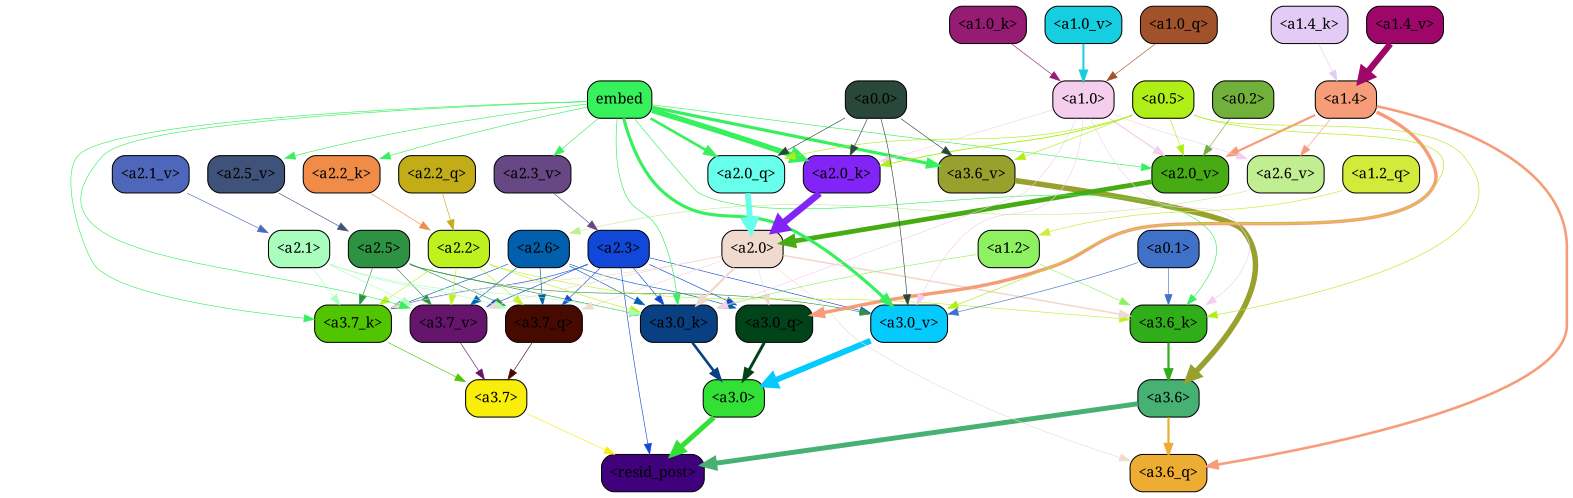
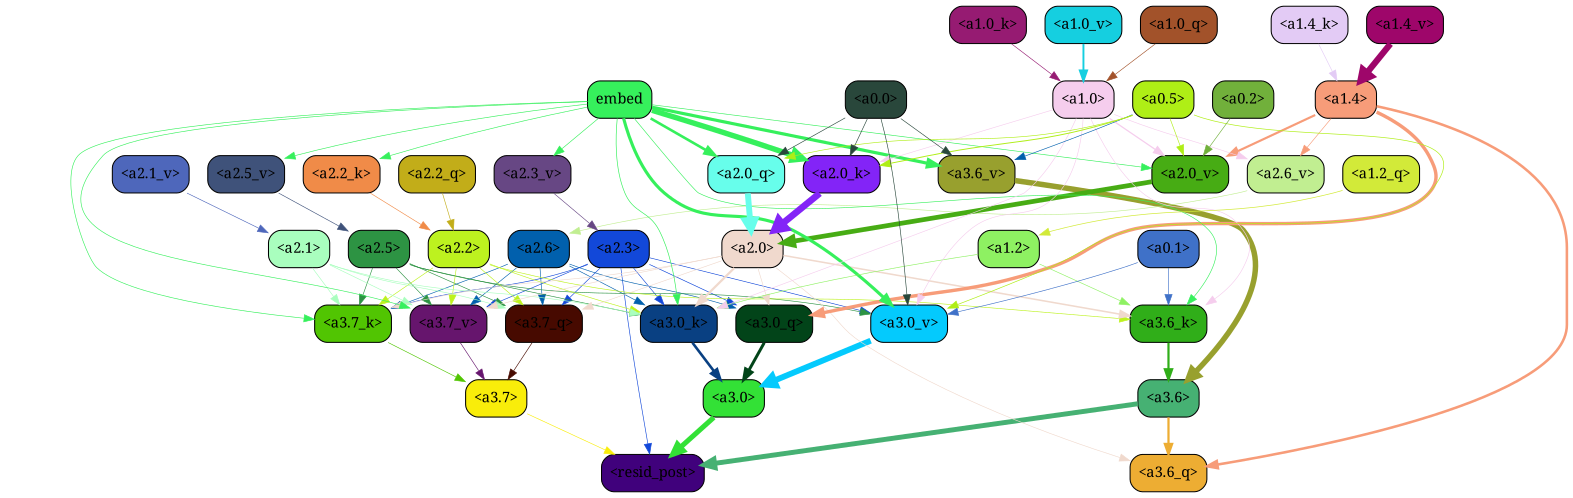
(1055, 145) -> (1055, 145)
(1478, 185) -> none
